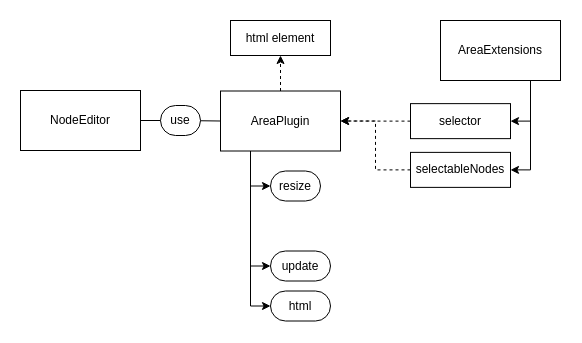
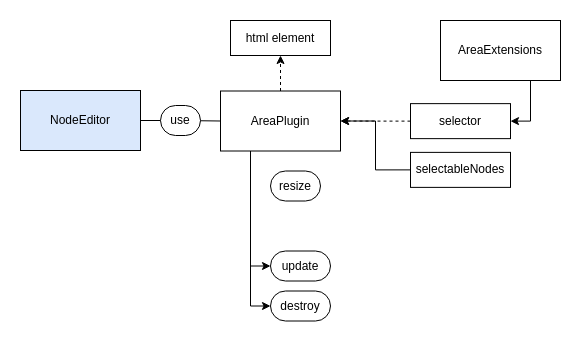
(81, 121) -> (81, 121)
(531, 153) -> none
(376, 164) -> (376, 164)
(258, 186) -> none
(301, 307) -> (301, 307)
